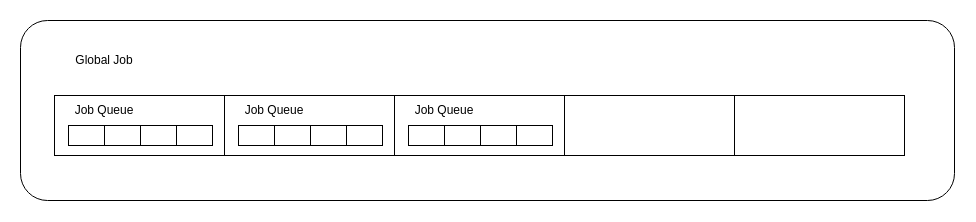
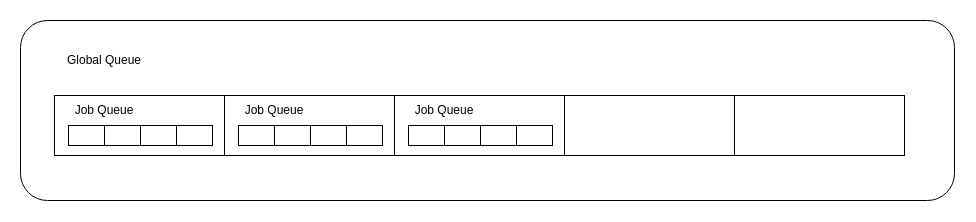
(105, 61) -> (105, 61)
